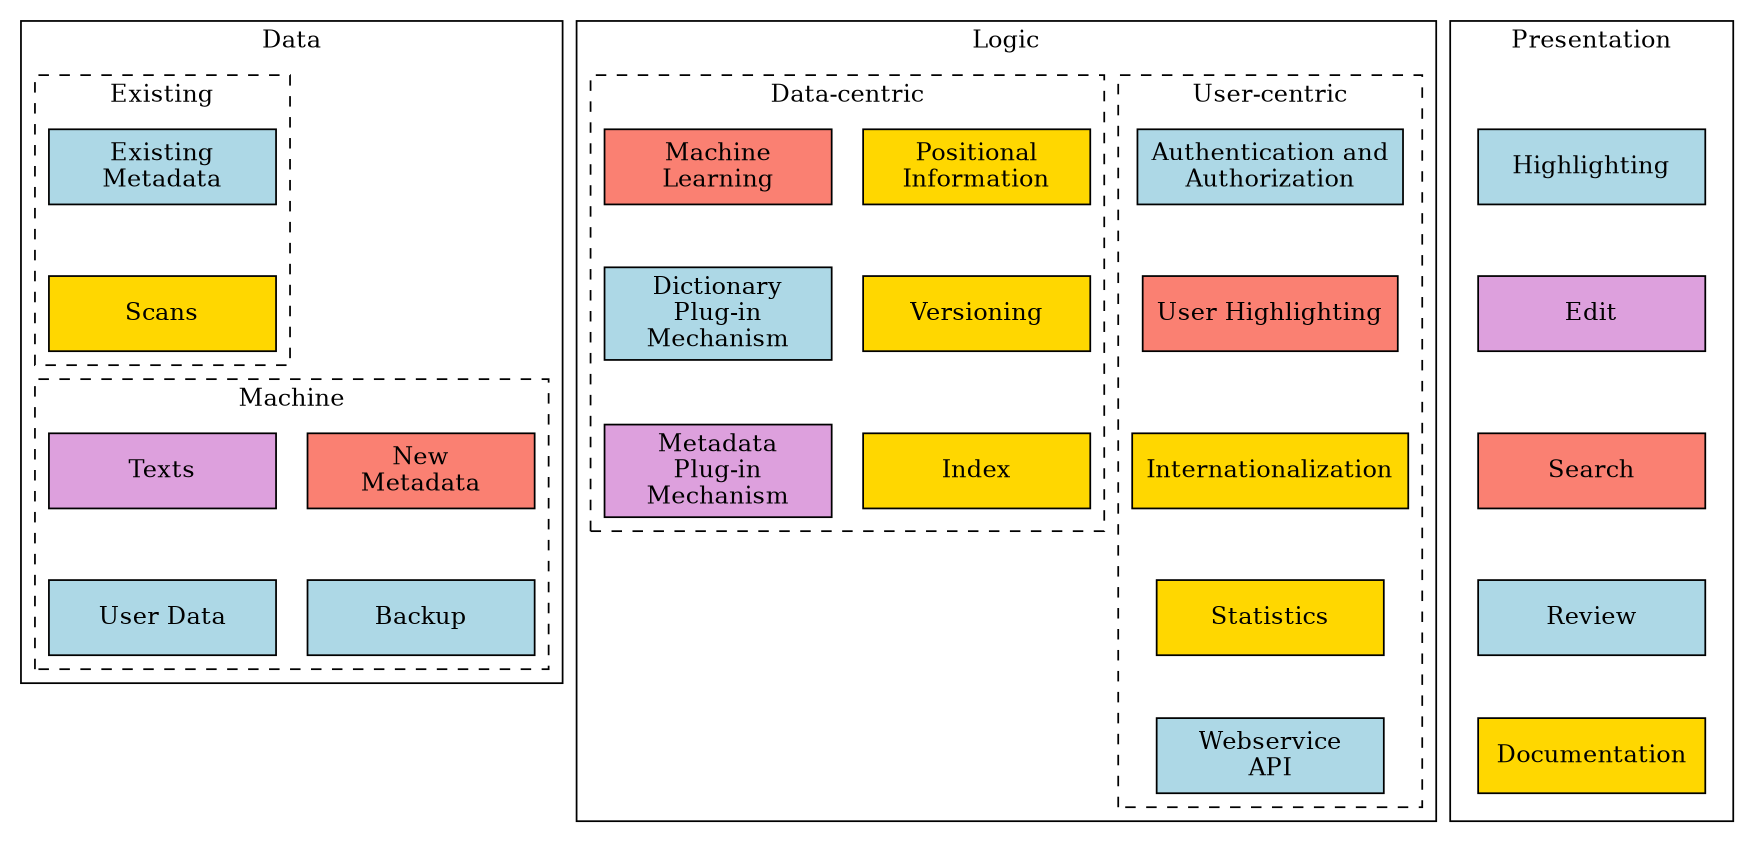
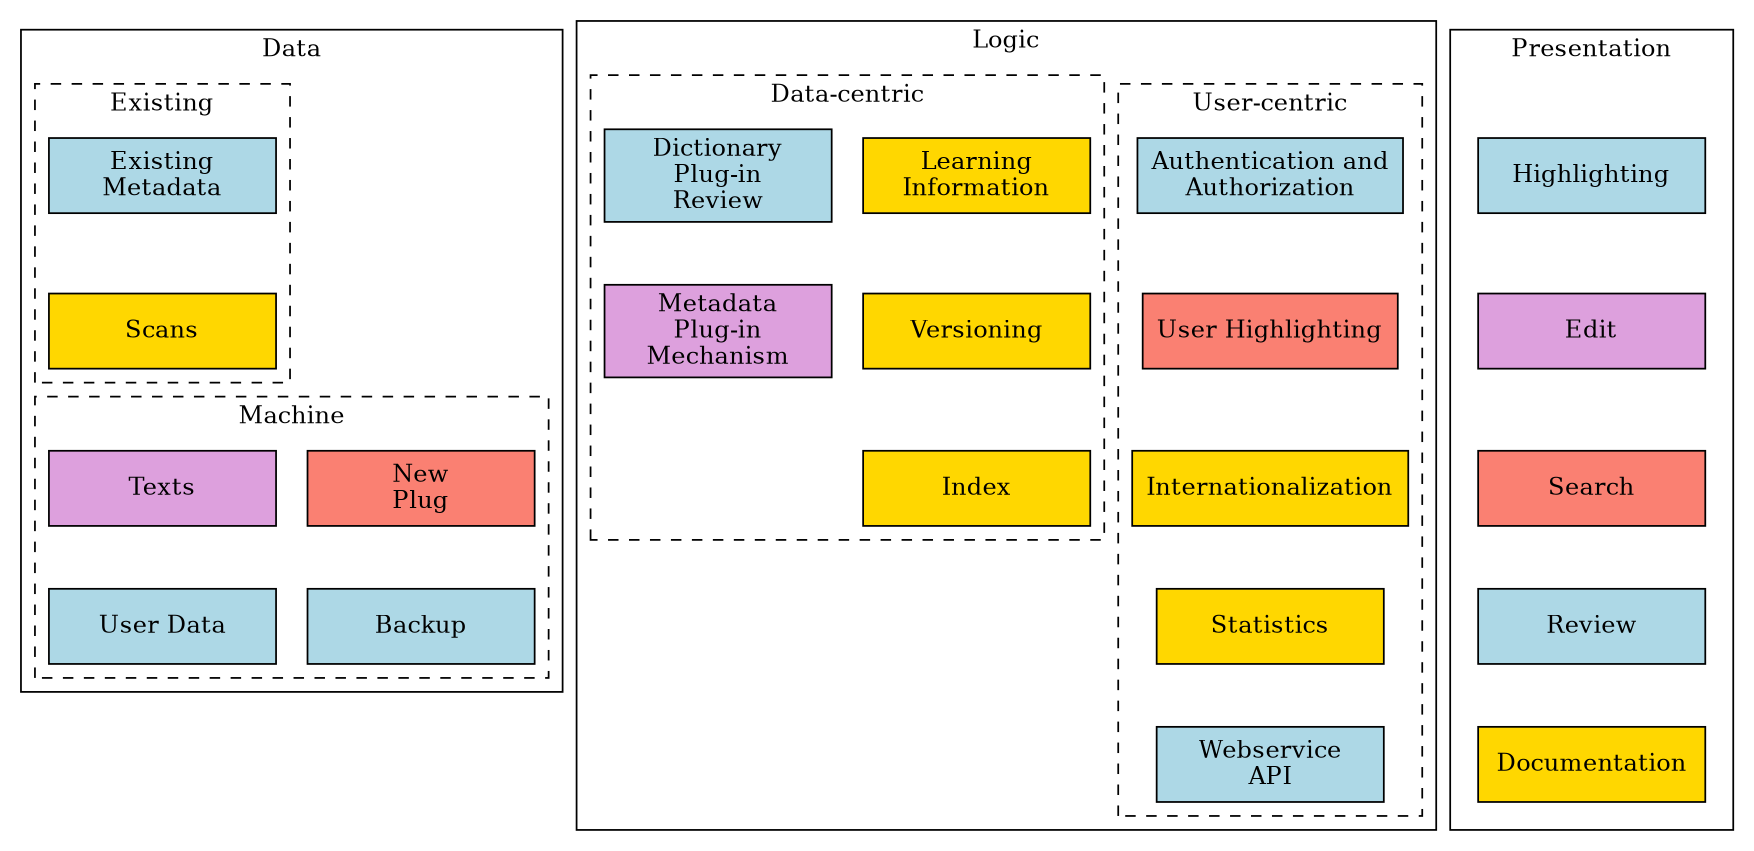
(718, 167) -> none
(977, 167) -> (977, 176)
(718, 314) -> (718, 176)
(421, 471) -> (421, 488)
